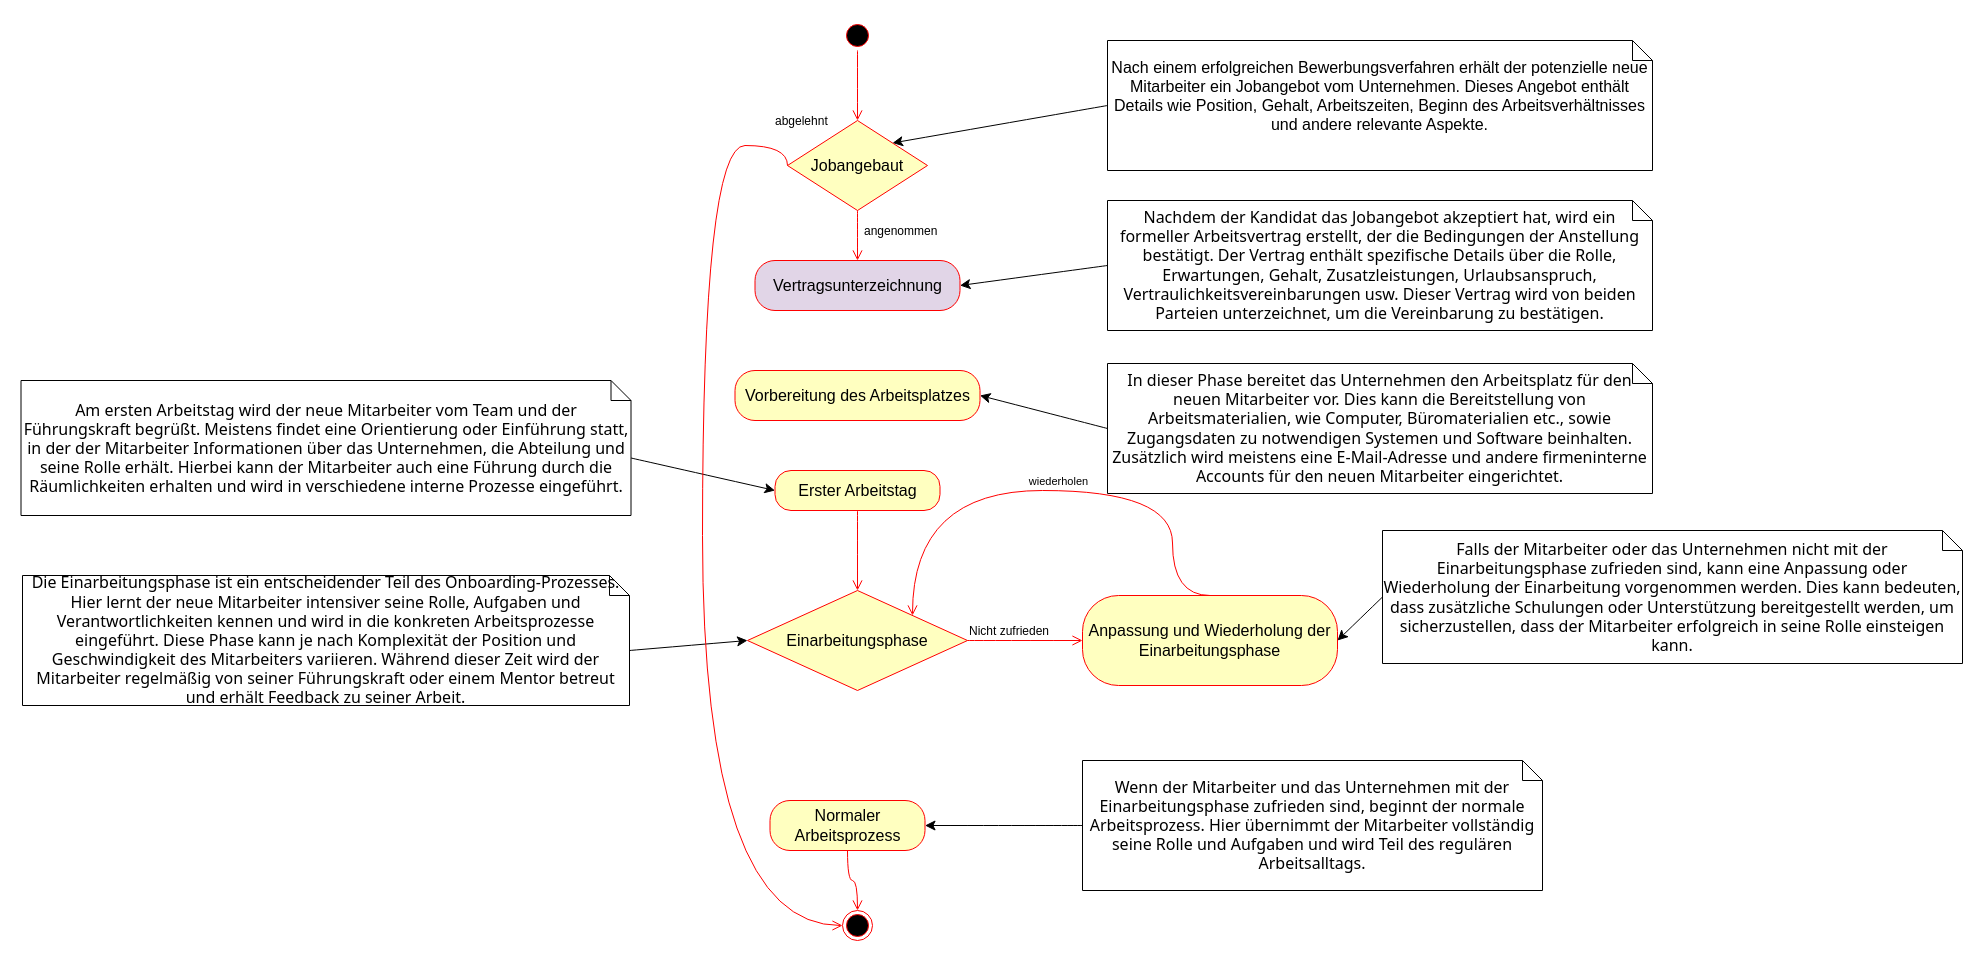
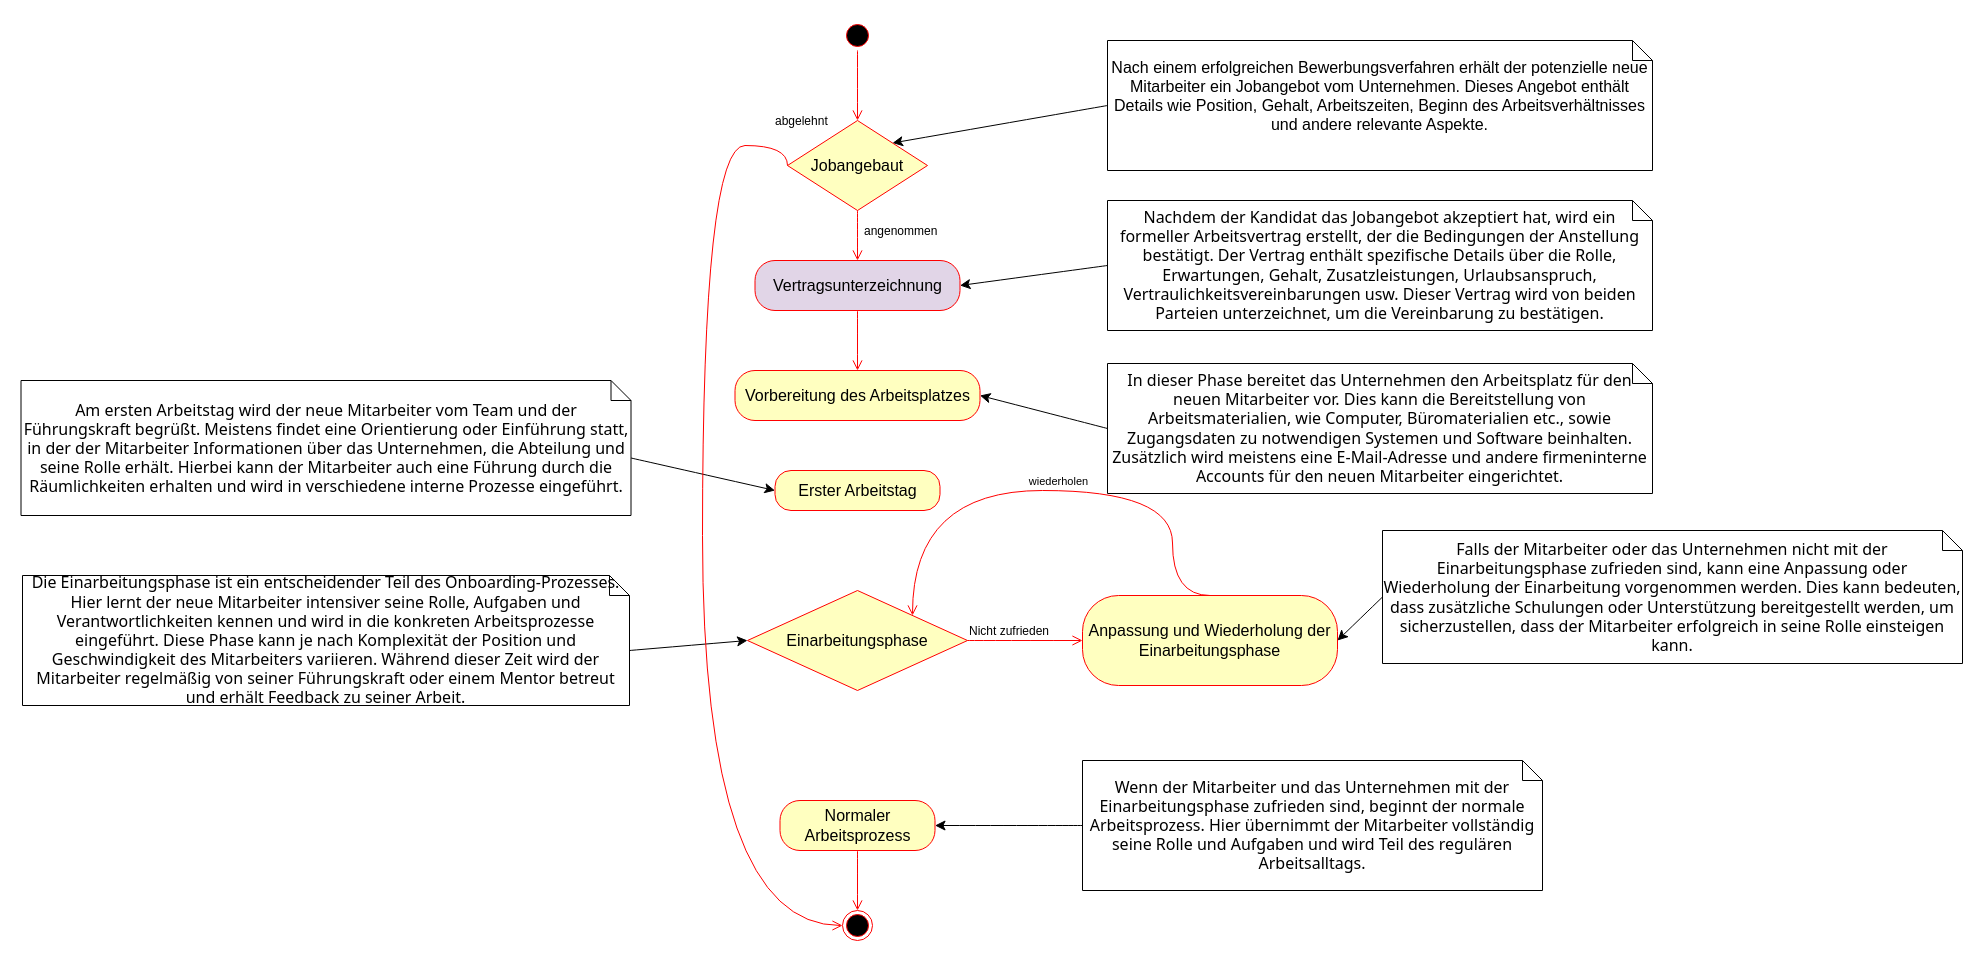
none -> (858, 339)
(858, 550) -> none
(848, 826) -> (858, 826)
